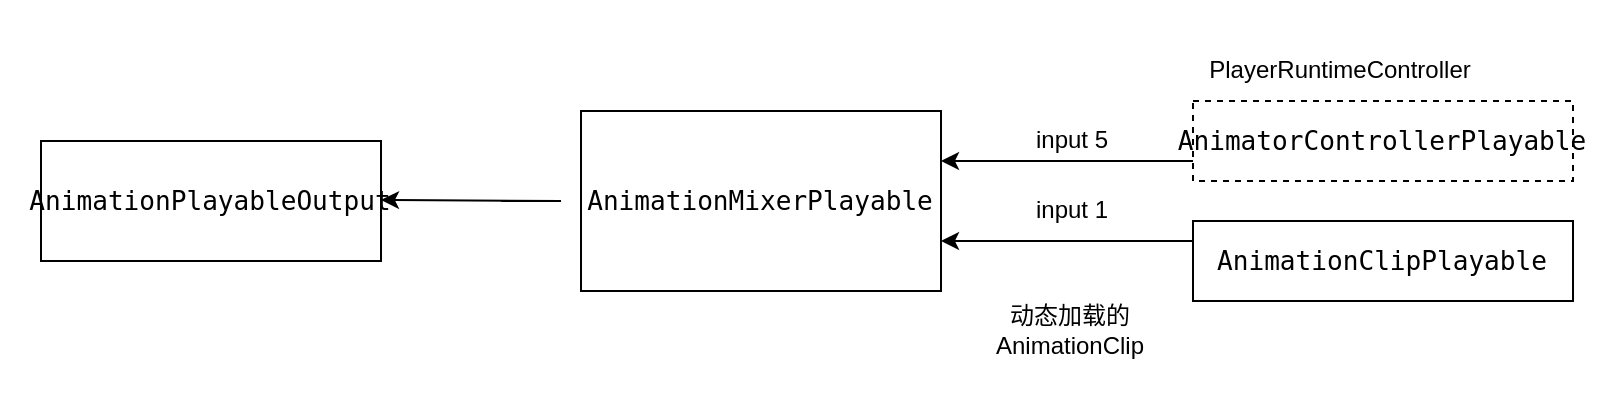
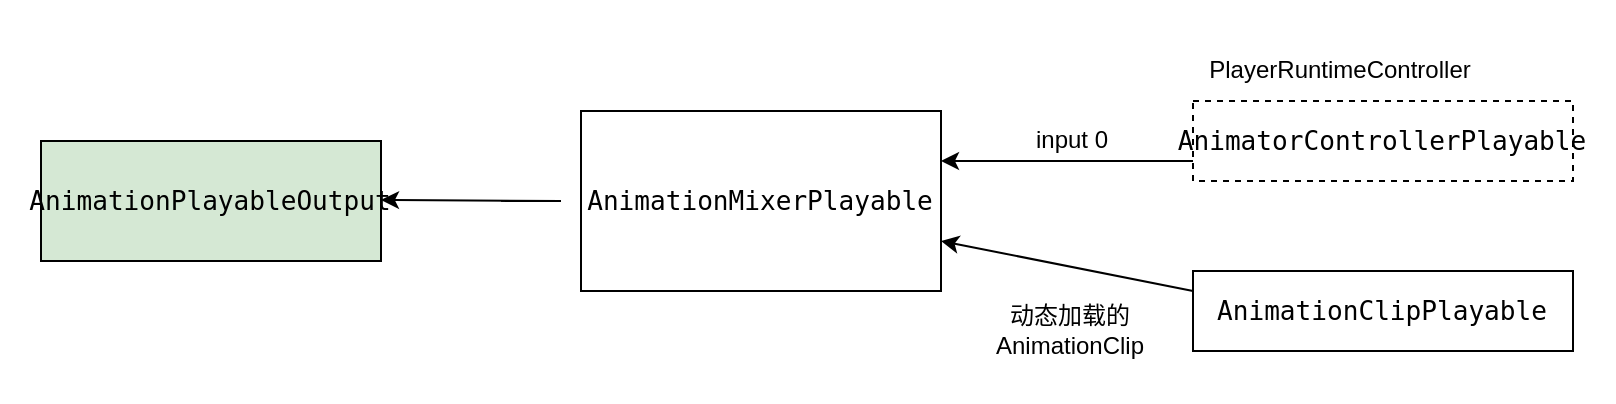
(1073, 141) -> (1073, 141)
(211, 201) -> (211, 201)
(1073, 211) -> none
(1383, 261) -> (1383, 311)
